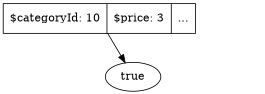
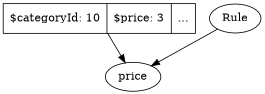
none -> (235, 18)
(133, 77) -> (133, 77)
